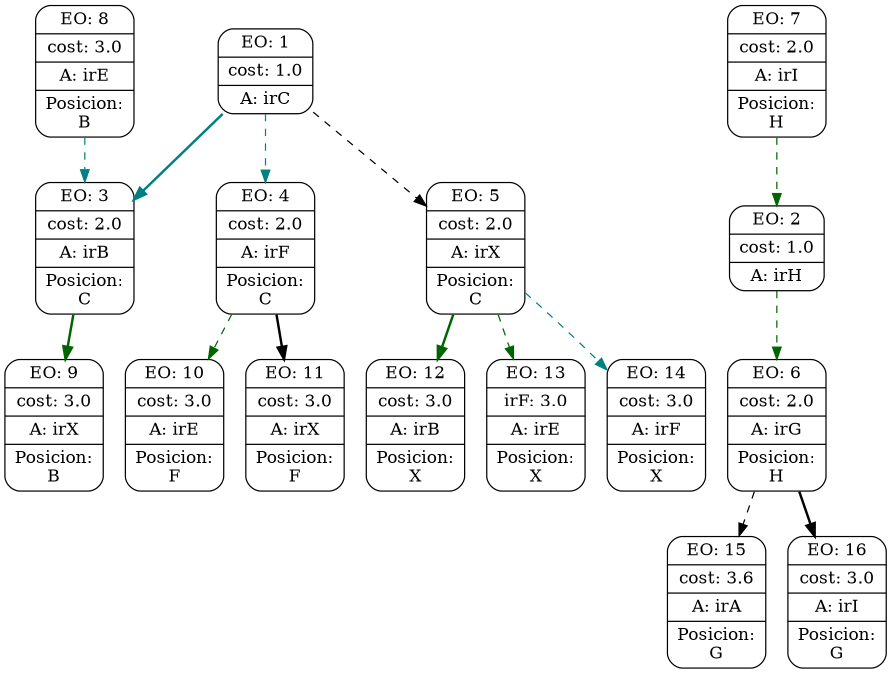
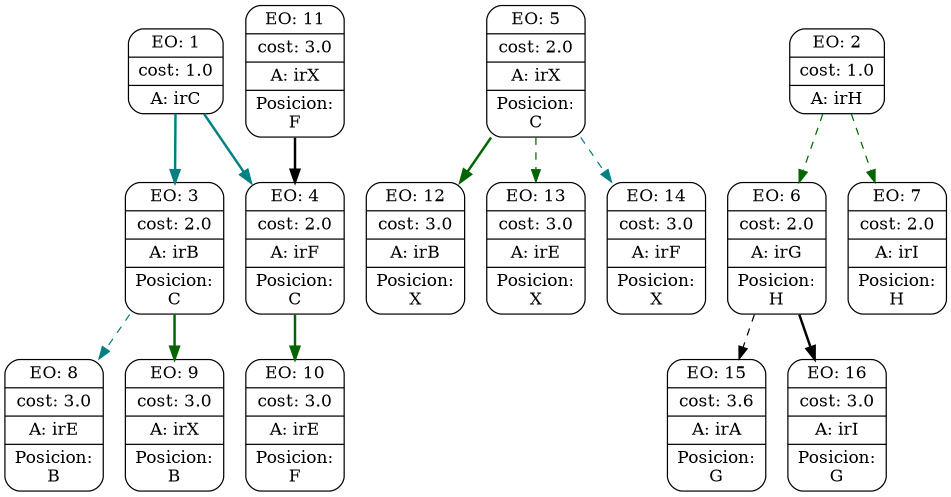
(266, 142) -> (224, 143)
(85, 154) -> (118, 332)
(365, 155) -> none
(777, 165) -> (861, 142)
(223, 331) -> (295, 331)
(279, 331) -> (295, 154)
(536, 401) -> (536, 224)
